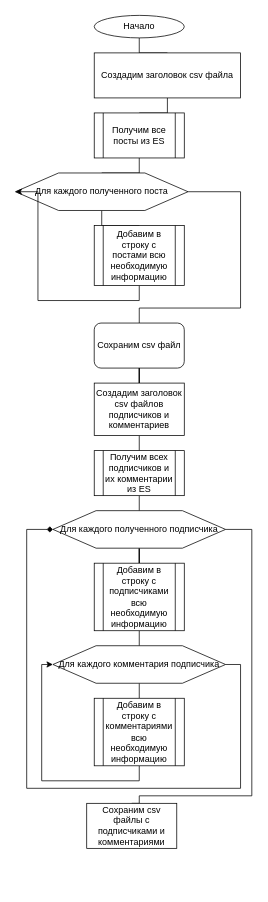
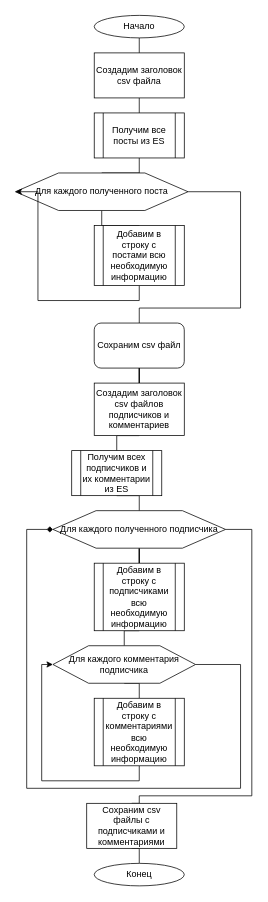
(167, 75) -> (139, 75)
(139, 473) -> (117, 473)
(139, 664) -> (124, 664)
none -> (139, 854)
none -> (139, 874)
